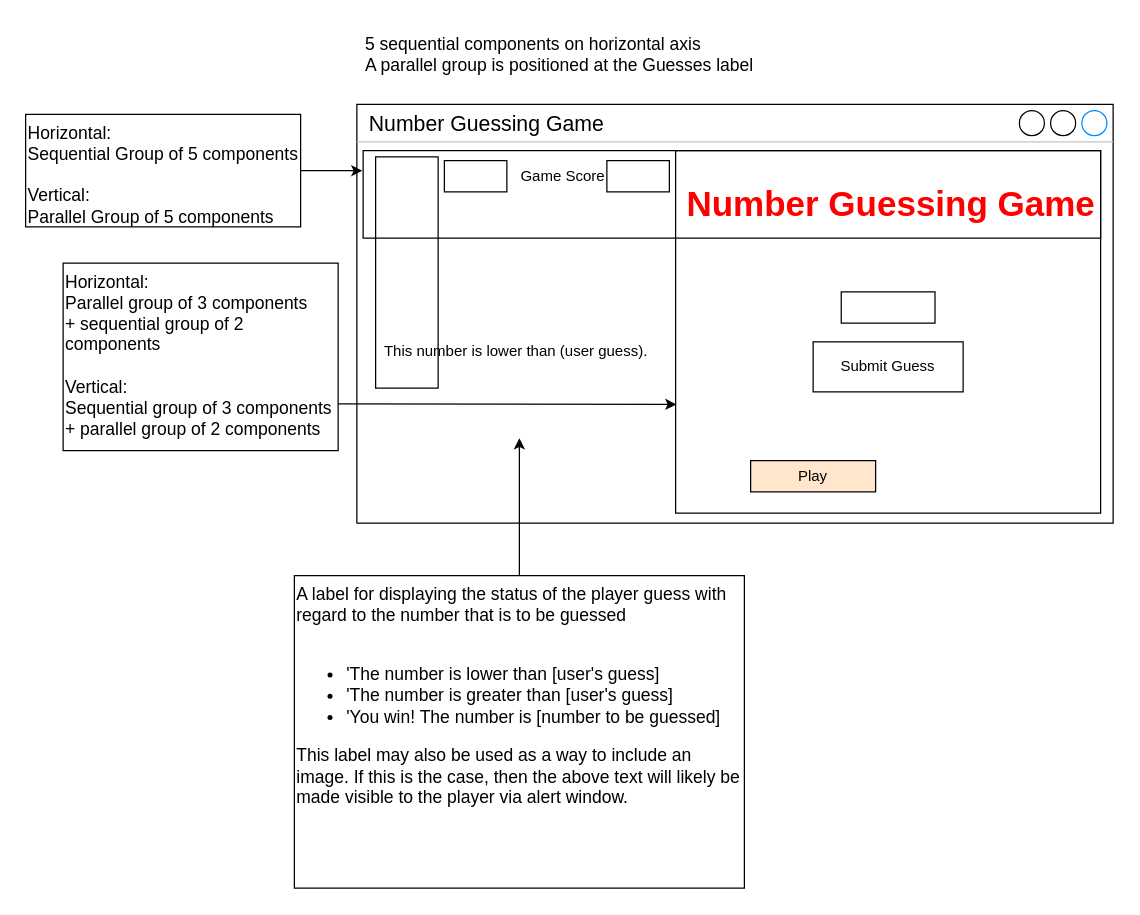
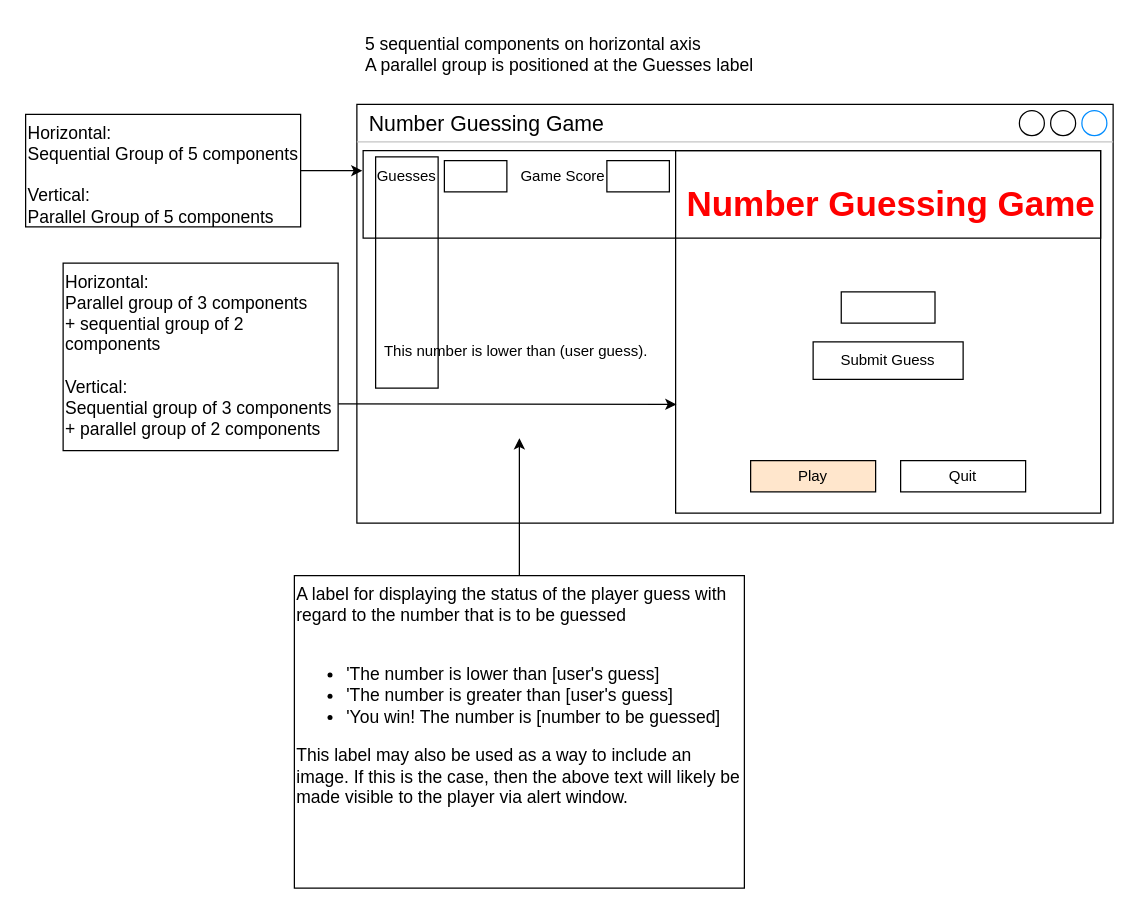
none -> (407, 176)
(888, 367) -> (888, 361)
none -> (963, 476)
